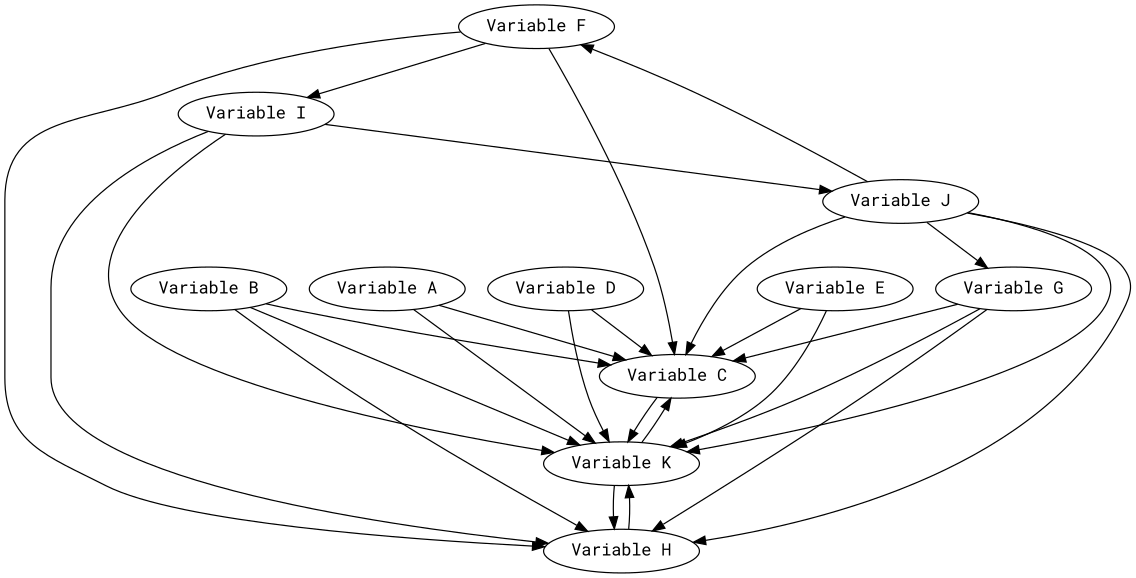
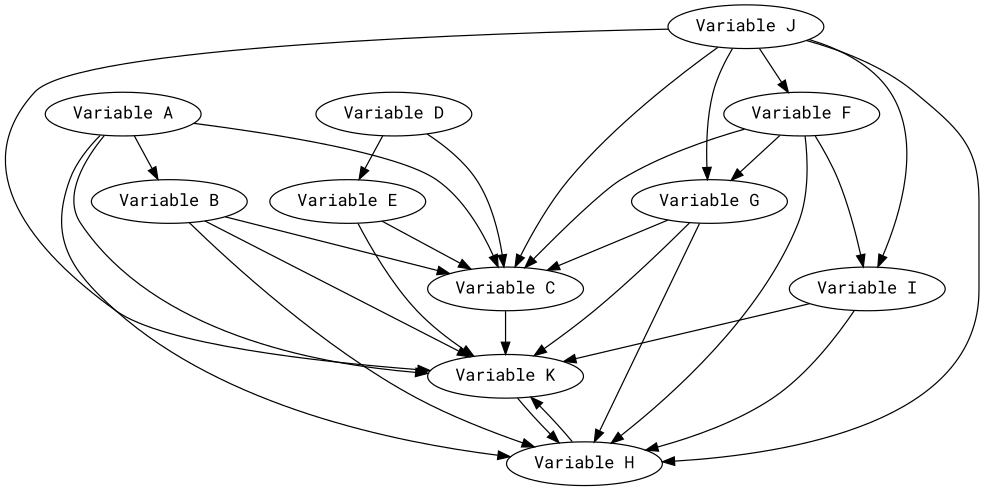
none -> (143, 152)
none -> (760, 154)
(572, 157) -> (903, 125)
none -> (202, 369)
(581, 372) -> (376, 148)
(654, 426) -> none
